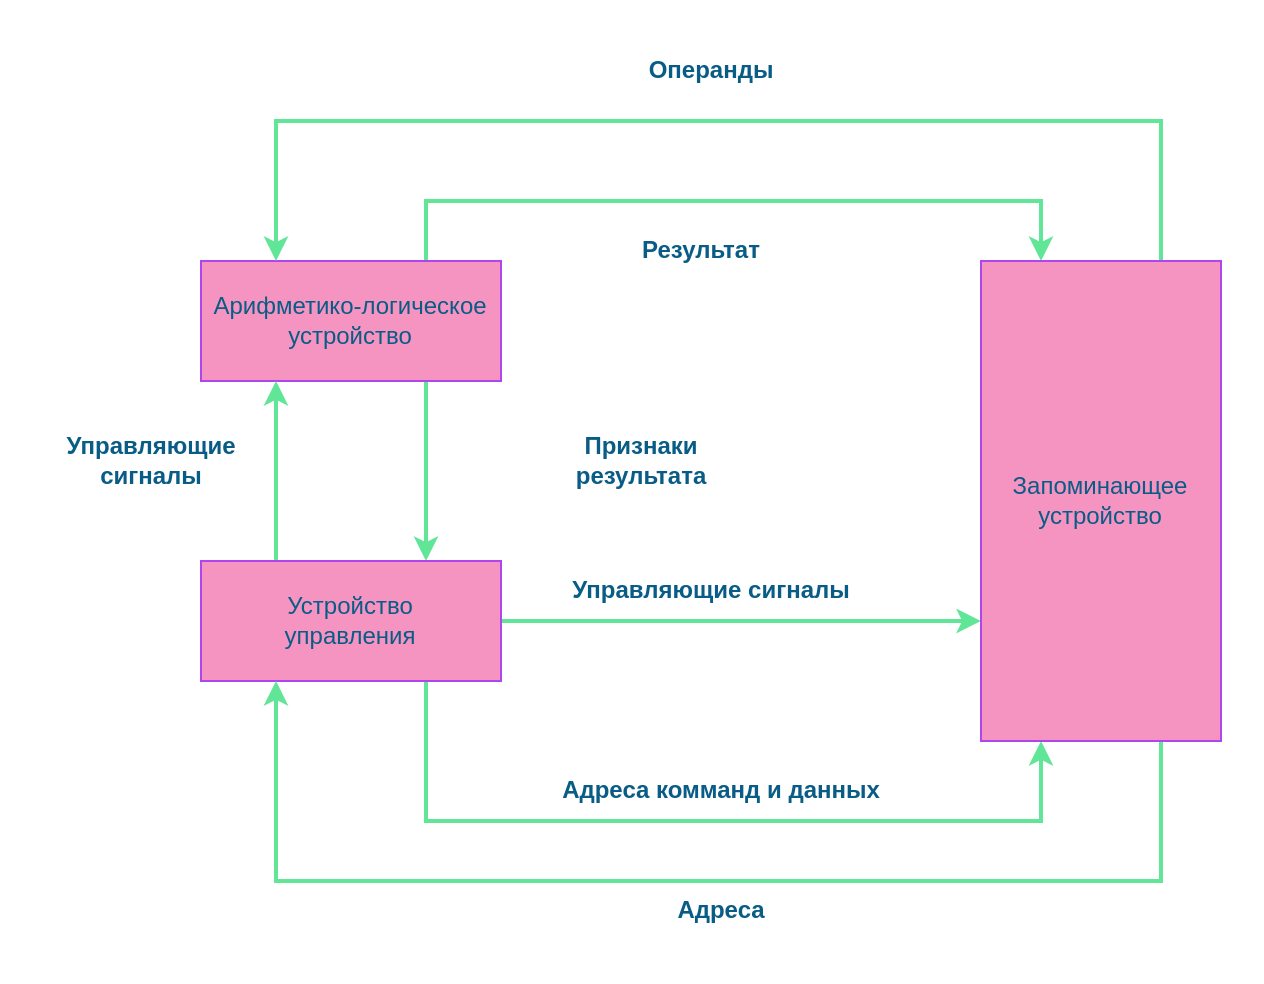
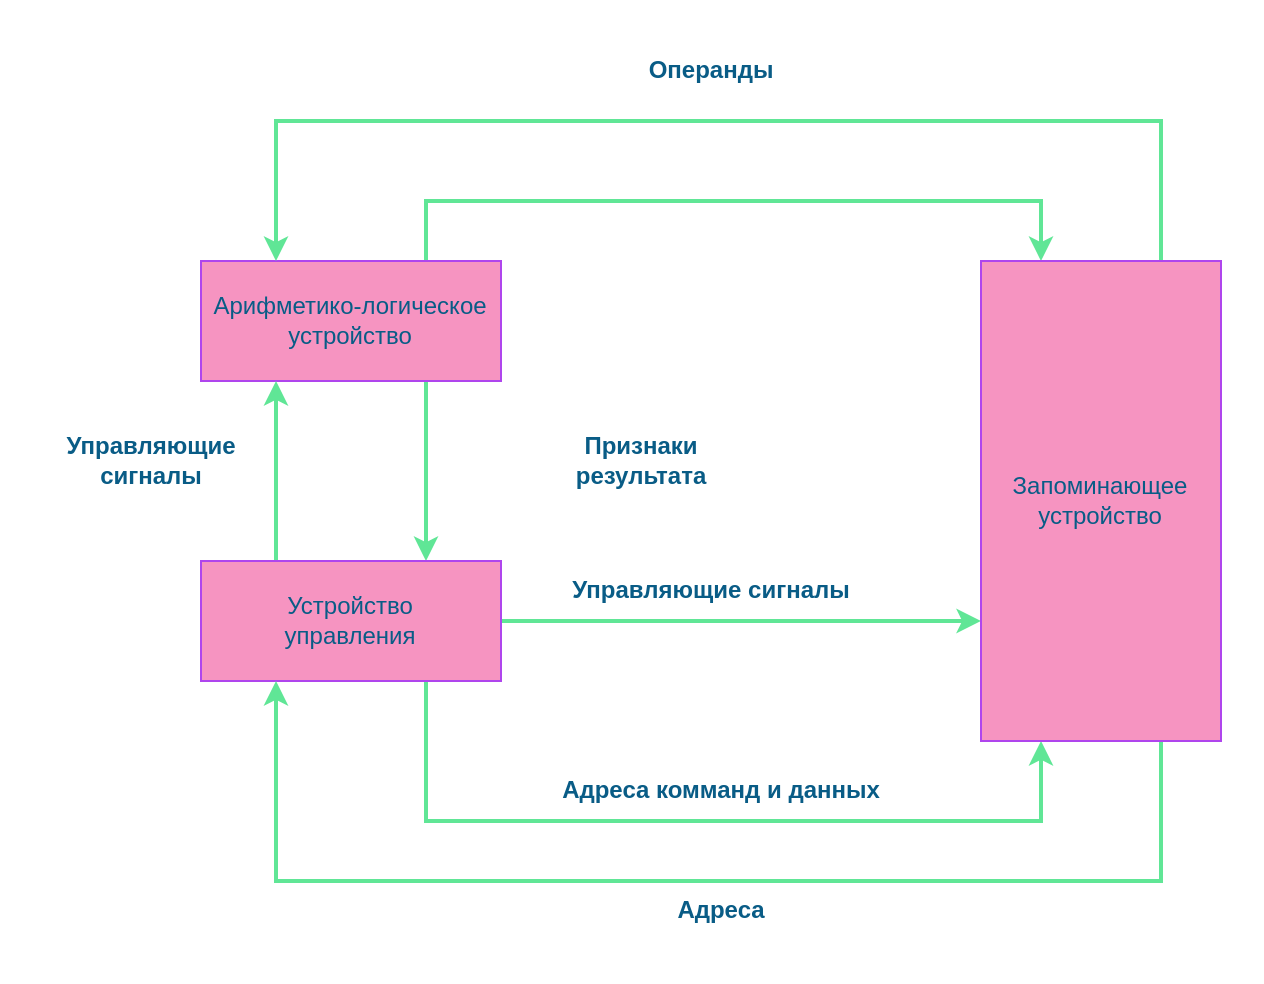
(701, 251) -> none
